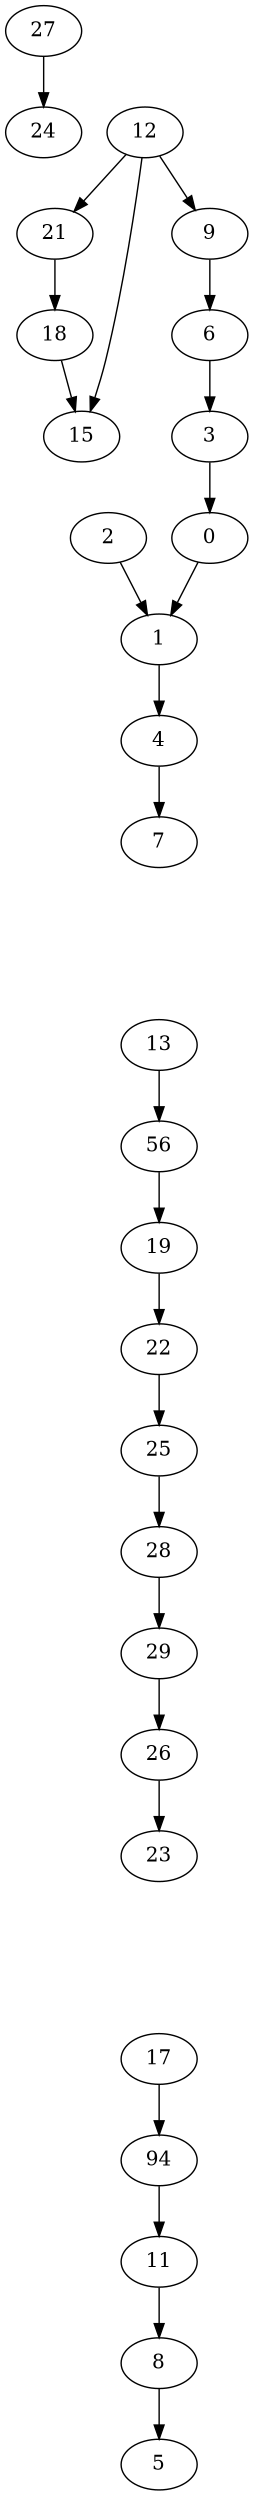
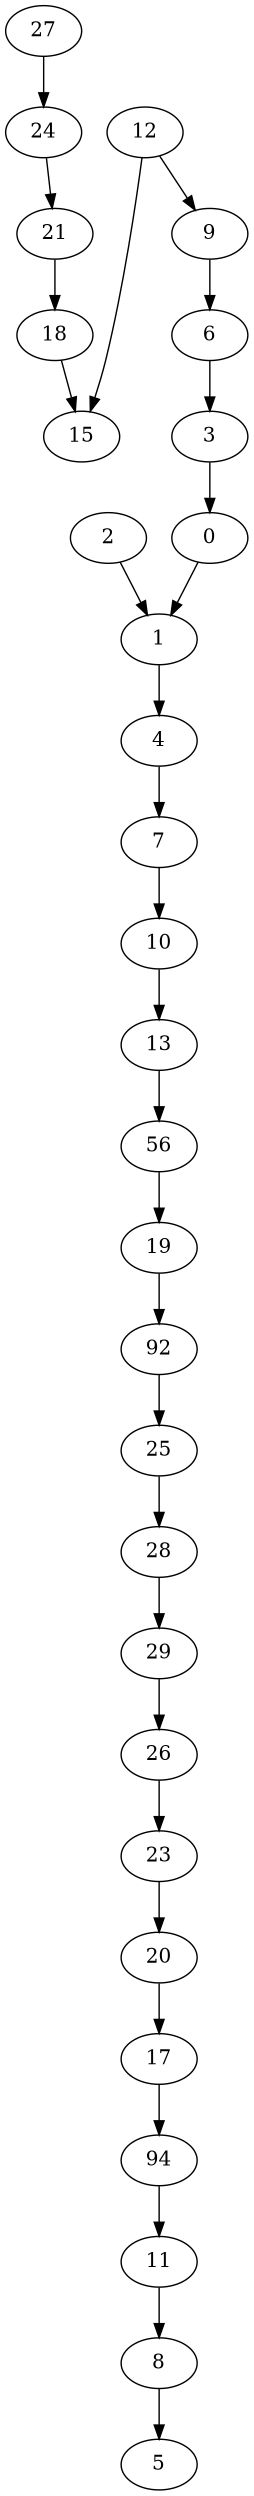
(105, 178) -> (49, 176)
none -> (159, 944)
(159, 1349) -> (159, 1349)
none -> (159, 1958)
